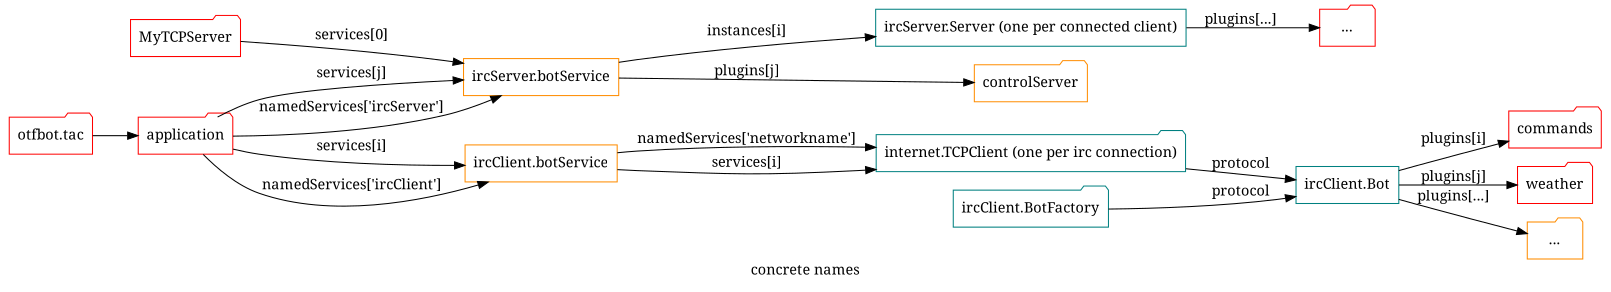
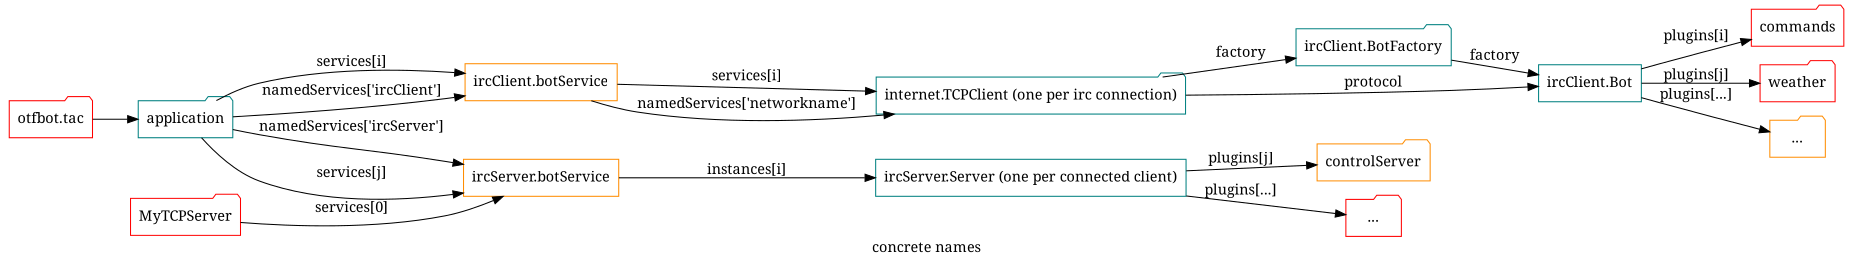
none -> (1224, 68)
(791, 80) -> (1246, 168)
(186, 136) -> (186, 119)
(1241, 192) -> (1495, 56)
